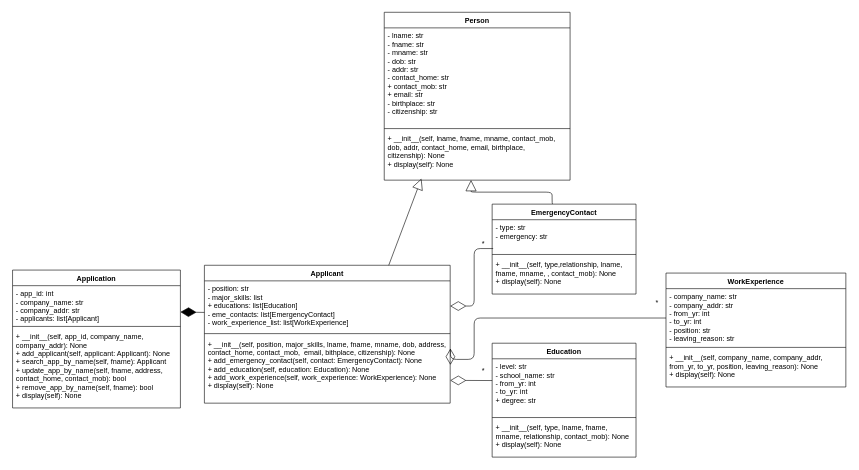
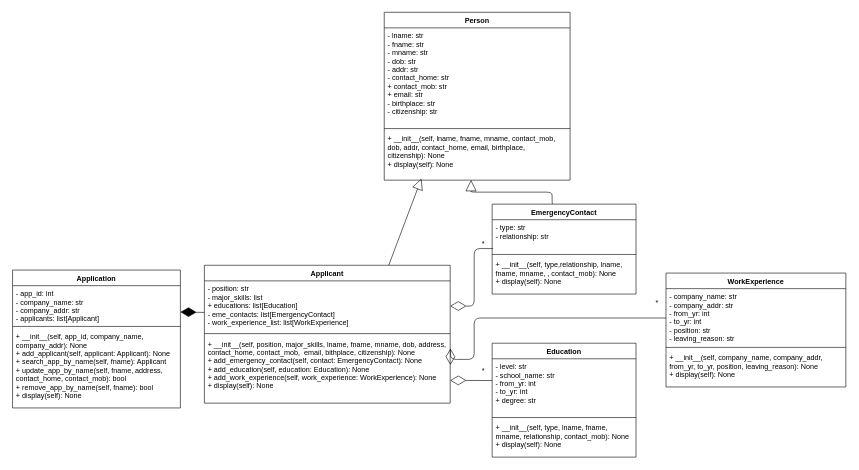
(515, 228) -> (515, 228)
